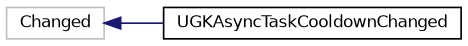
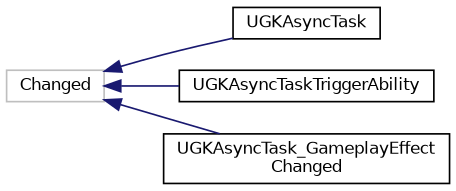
(312, 23) -> (307, 23)
none -> (307, 86)
none -> (307, 159)
